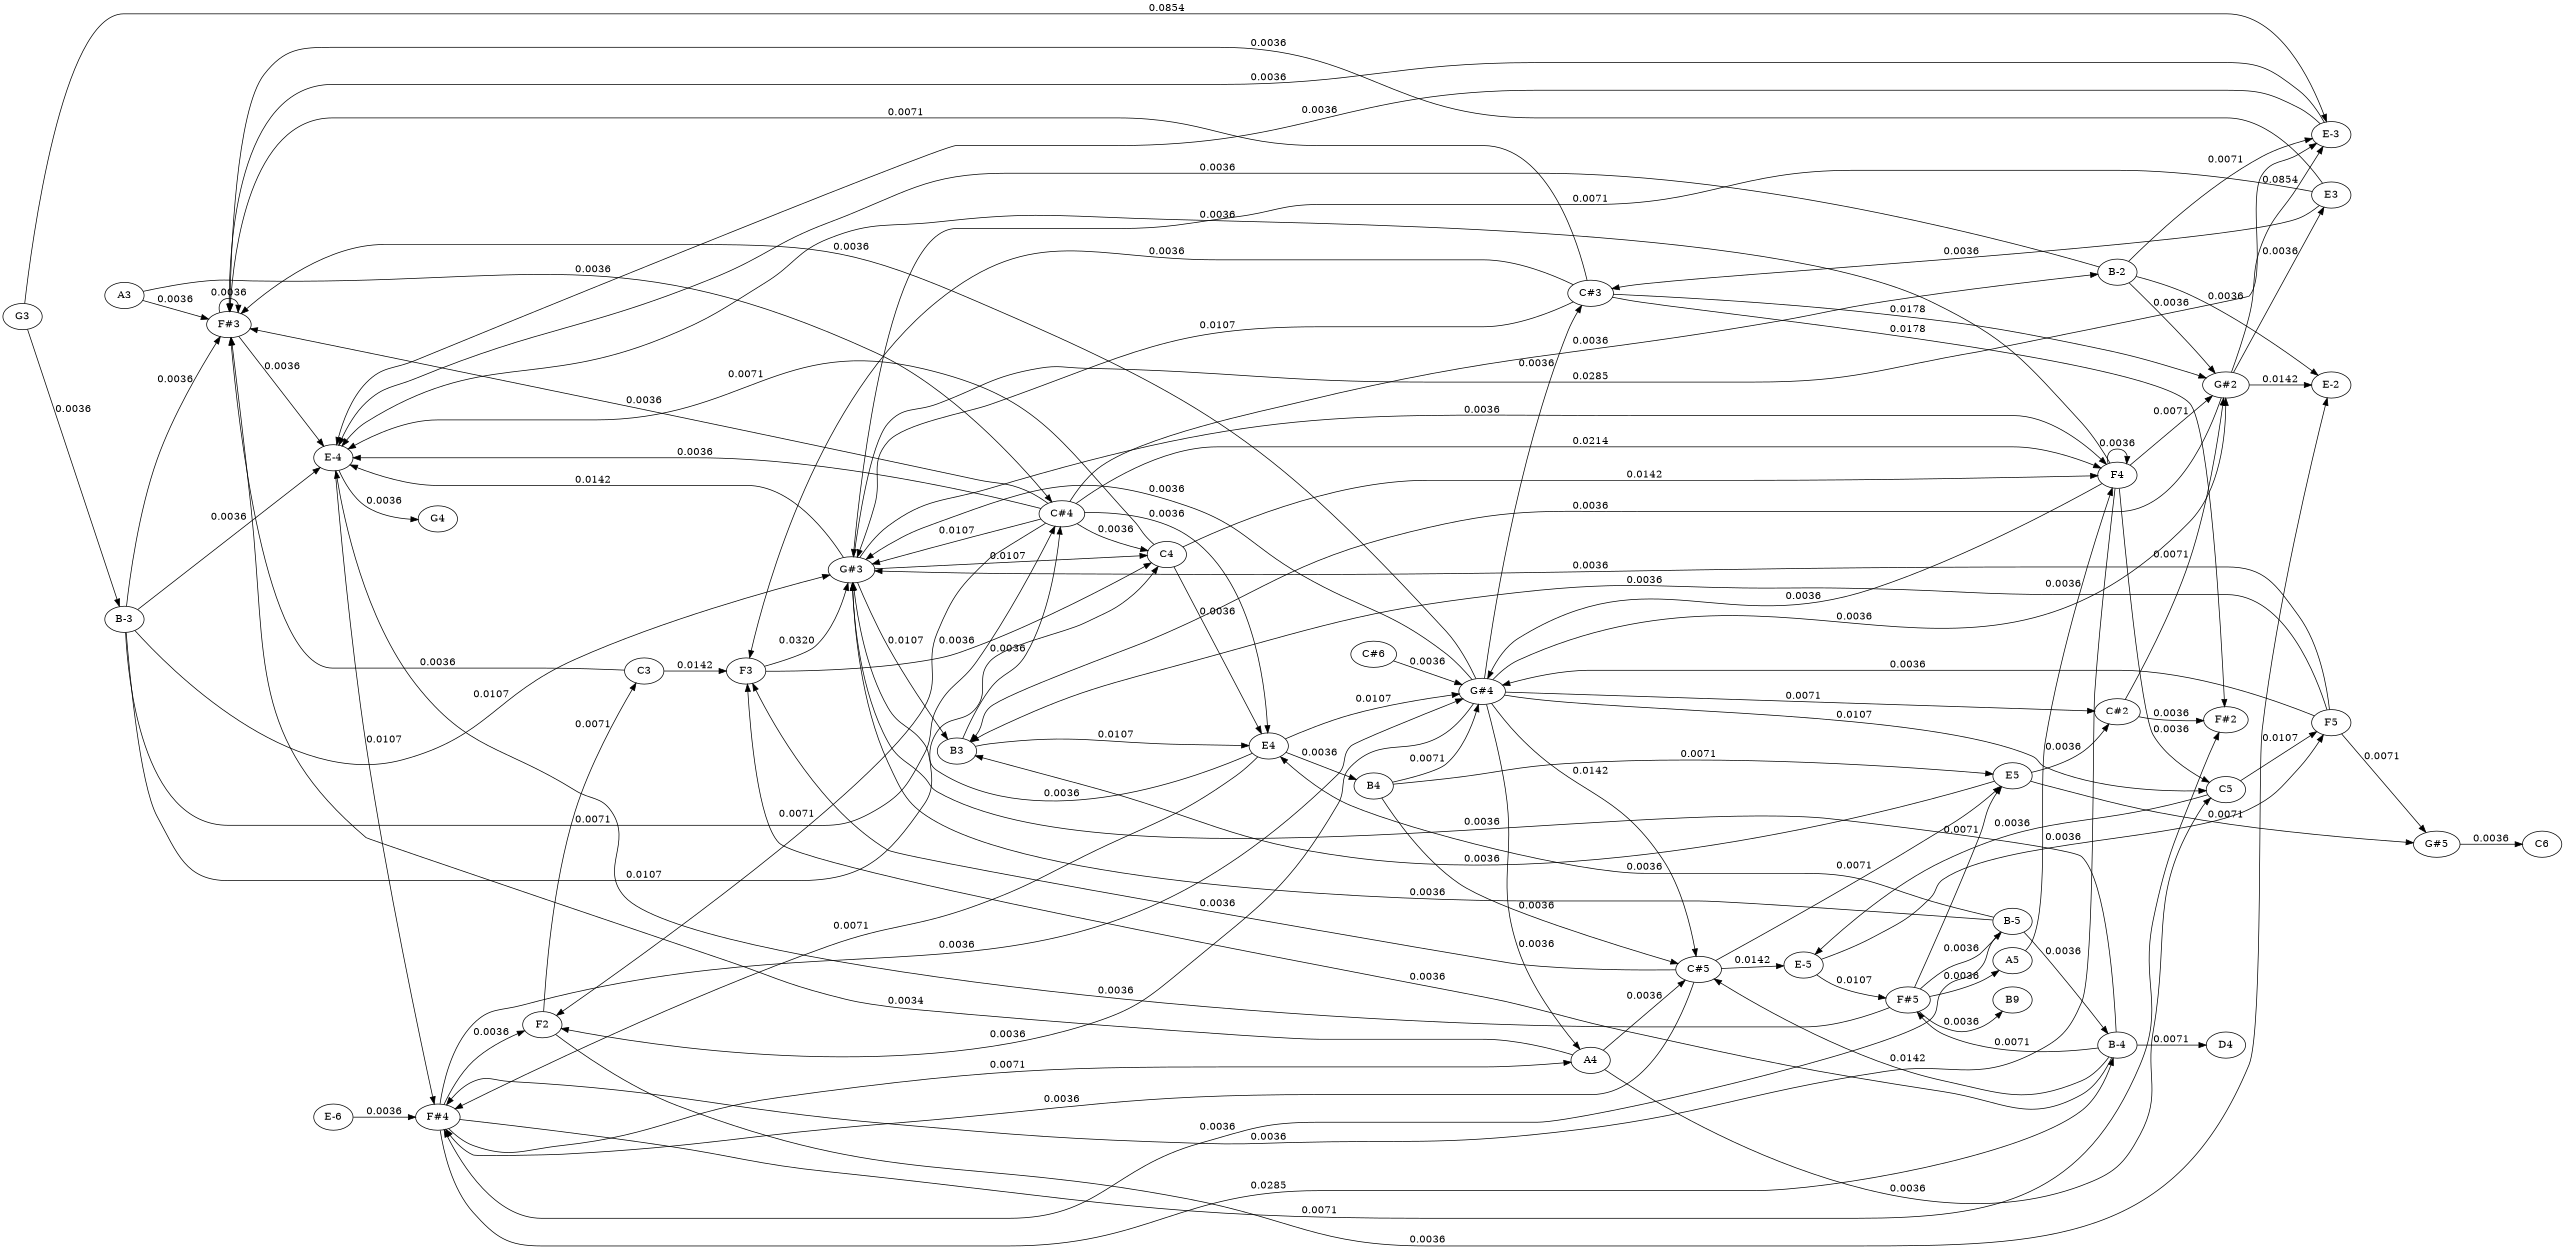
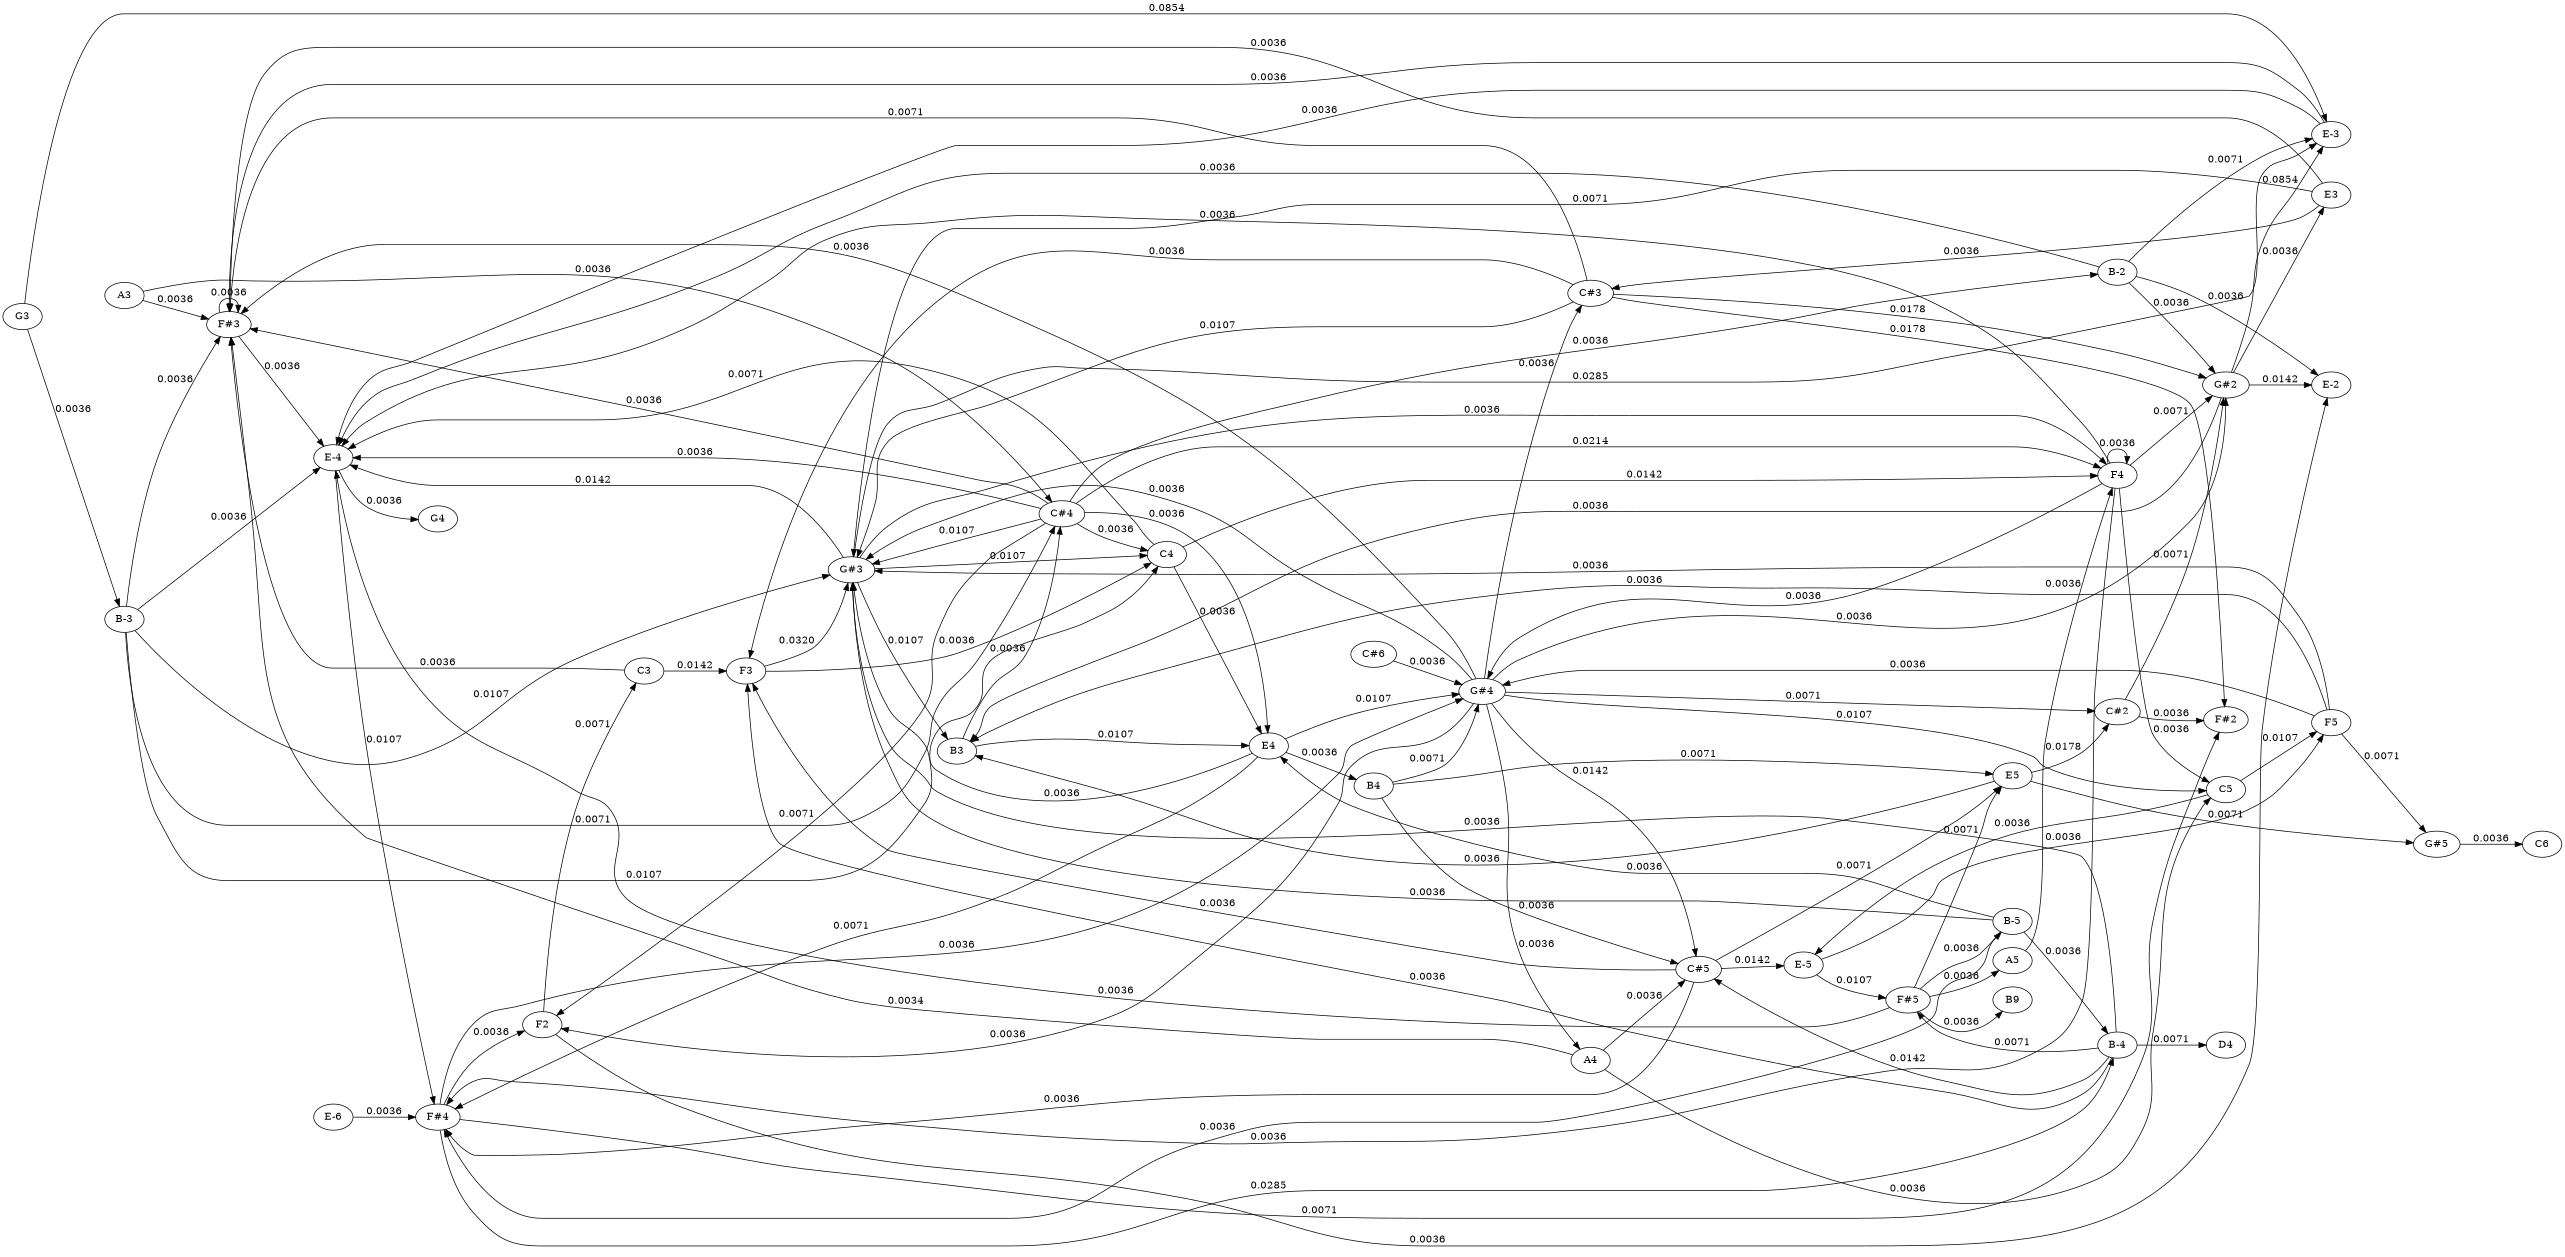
(2063, 747) -> (2063, 747)
(1000, 1073) -> none
